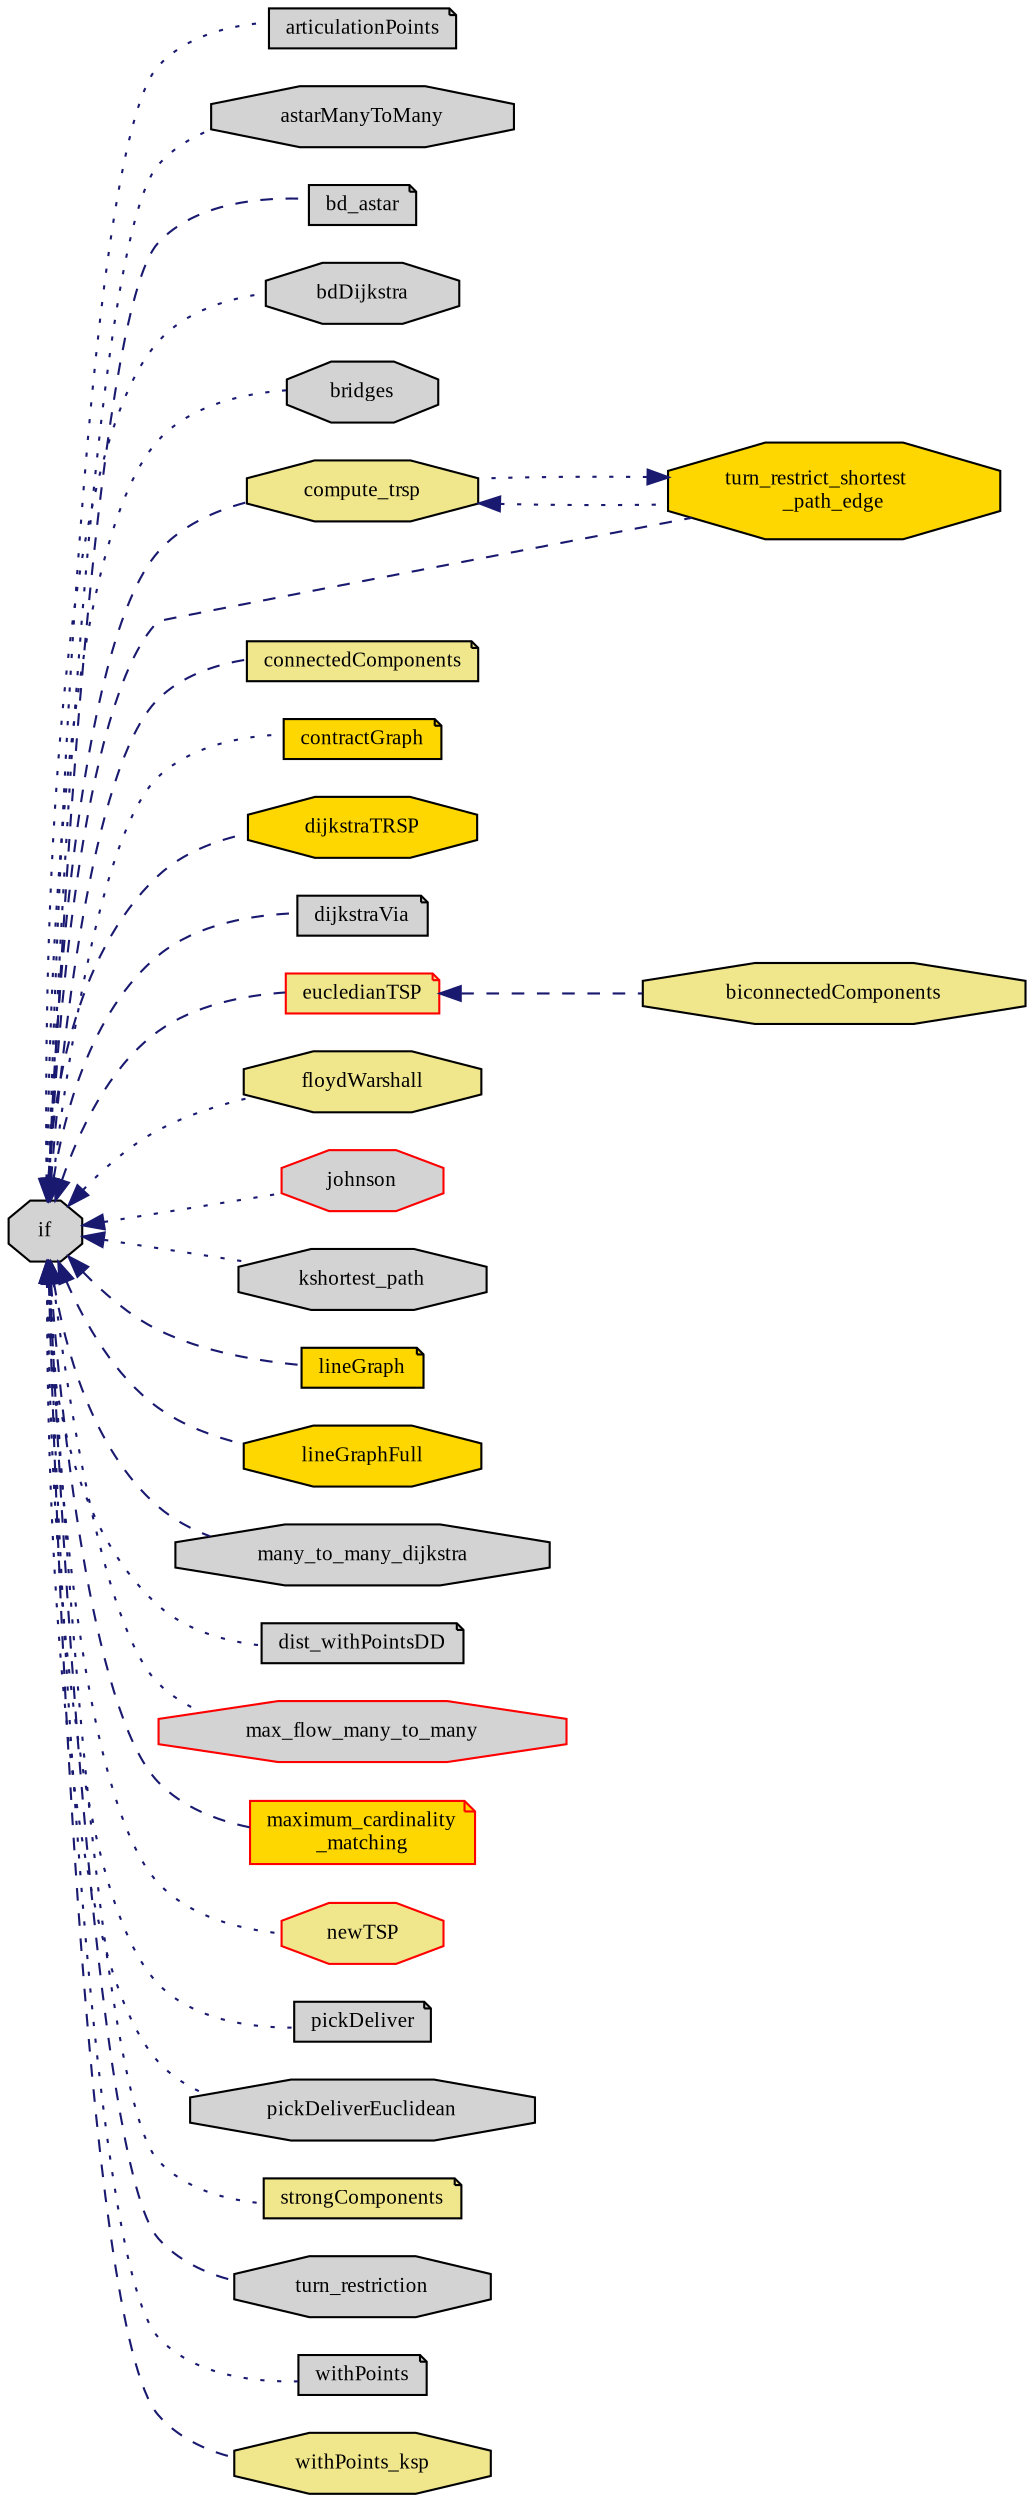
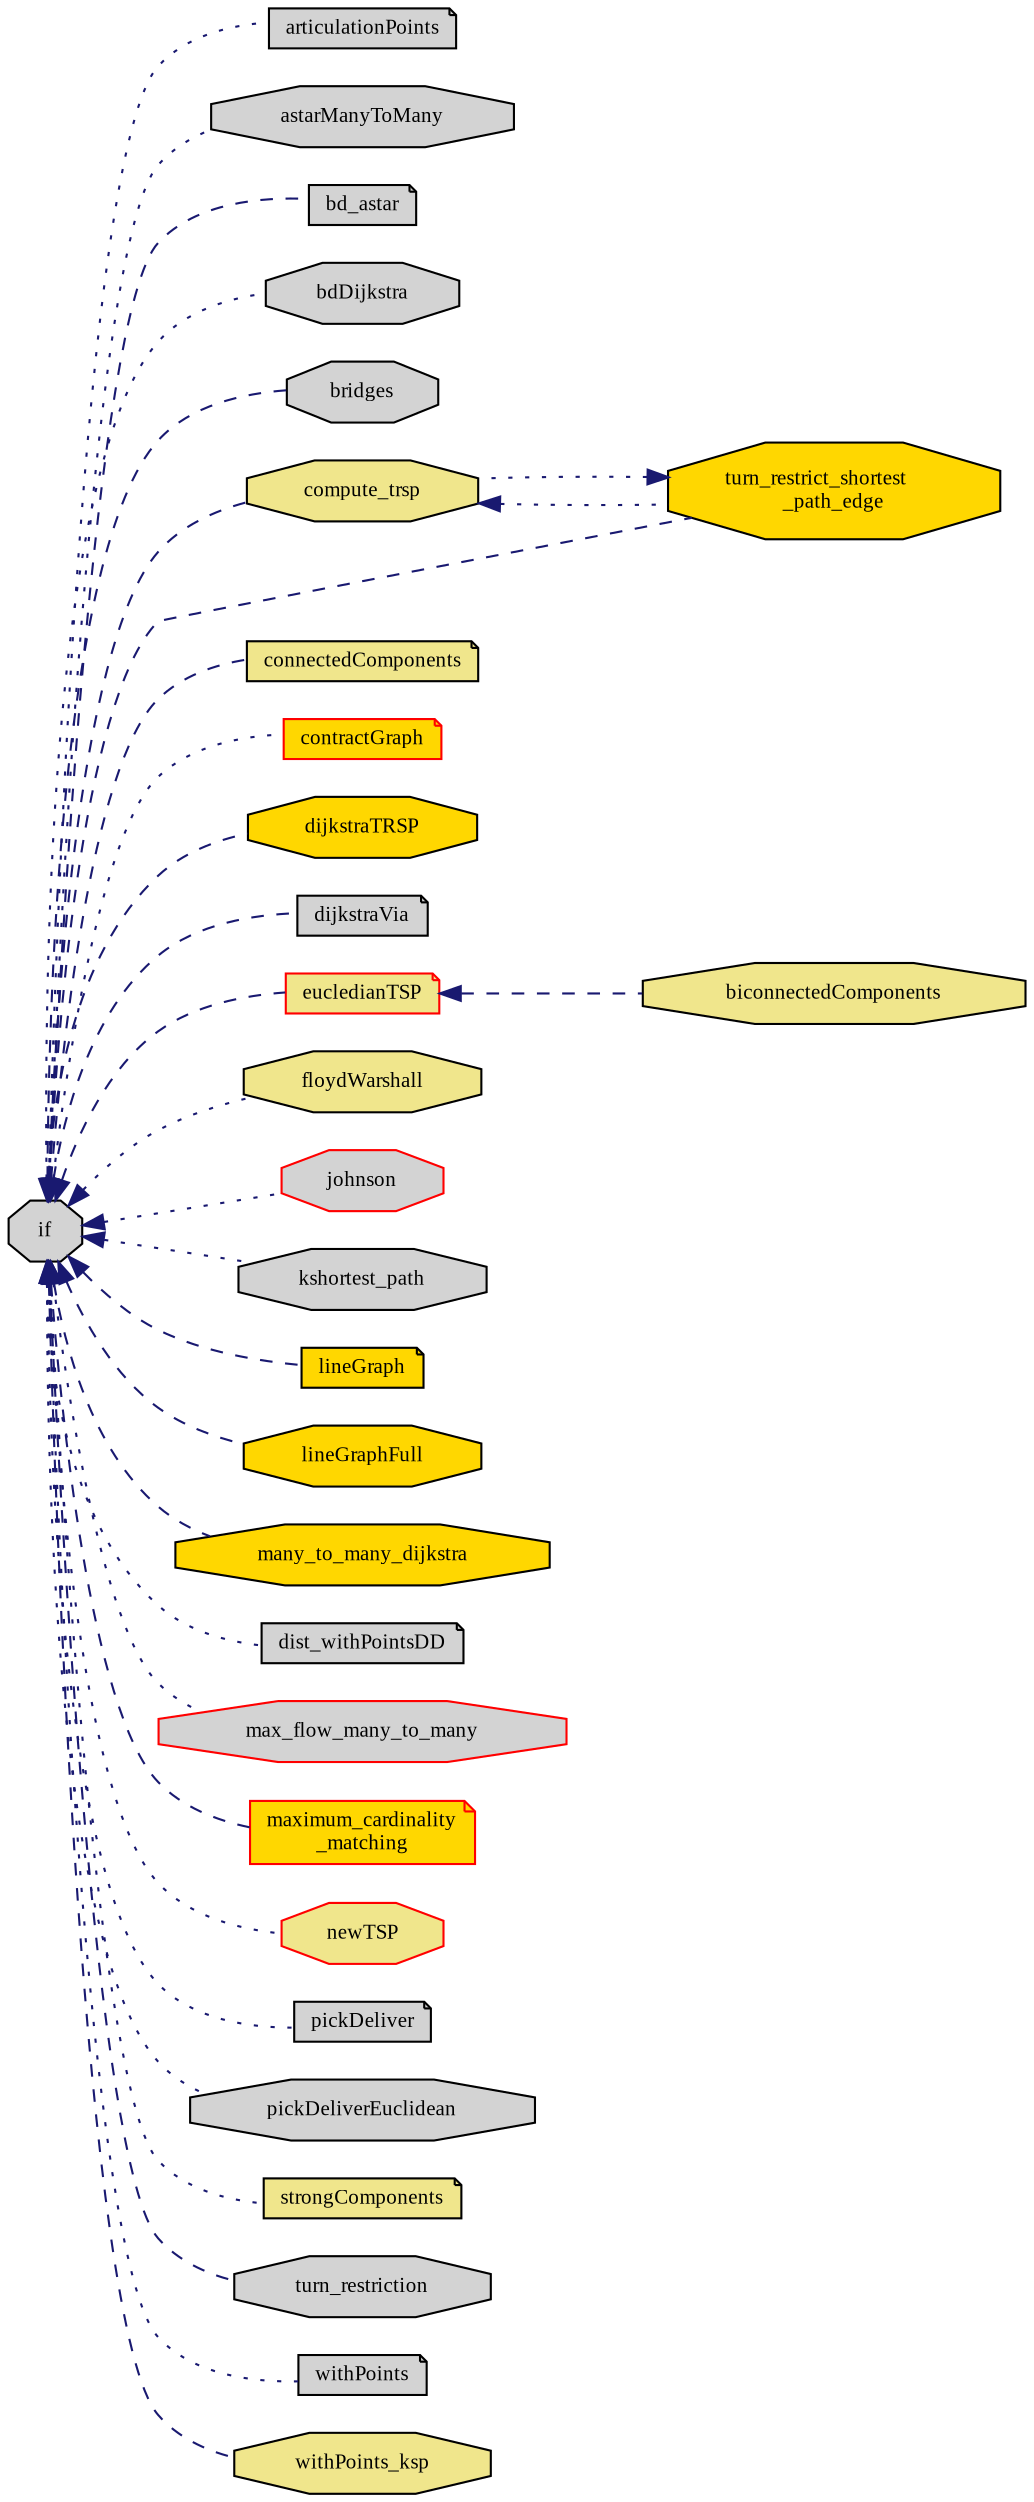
(113, 535) -> (113, 535)
(363, 739) -> (363, 739)
(363, 1555) -> (363, 1555)
